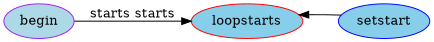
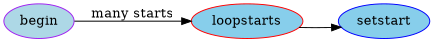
(133, 14) -> (133, 14)
(325, 15) -> (315, 28)
